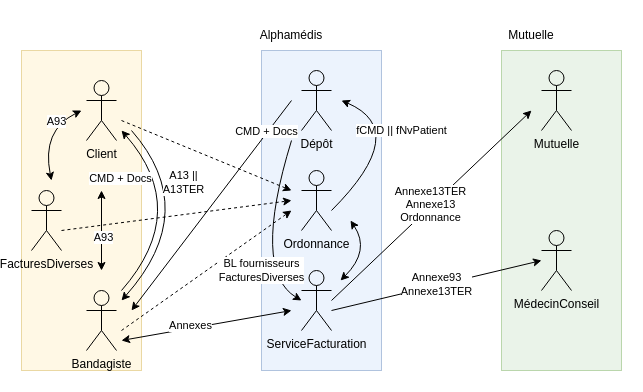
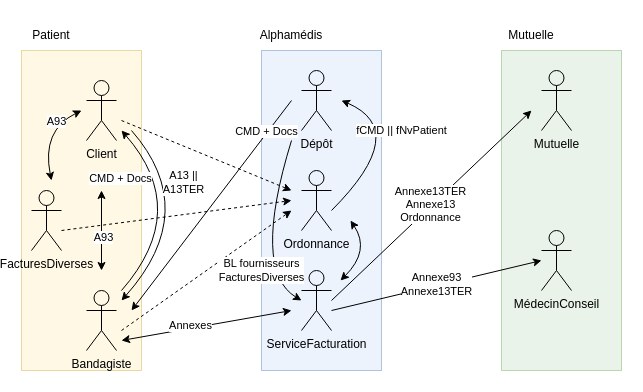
none -> (52, 36)
